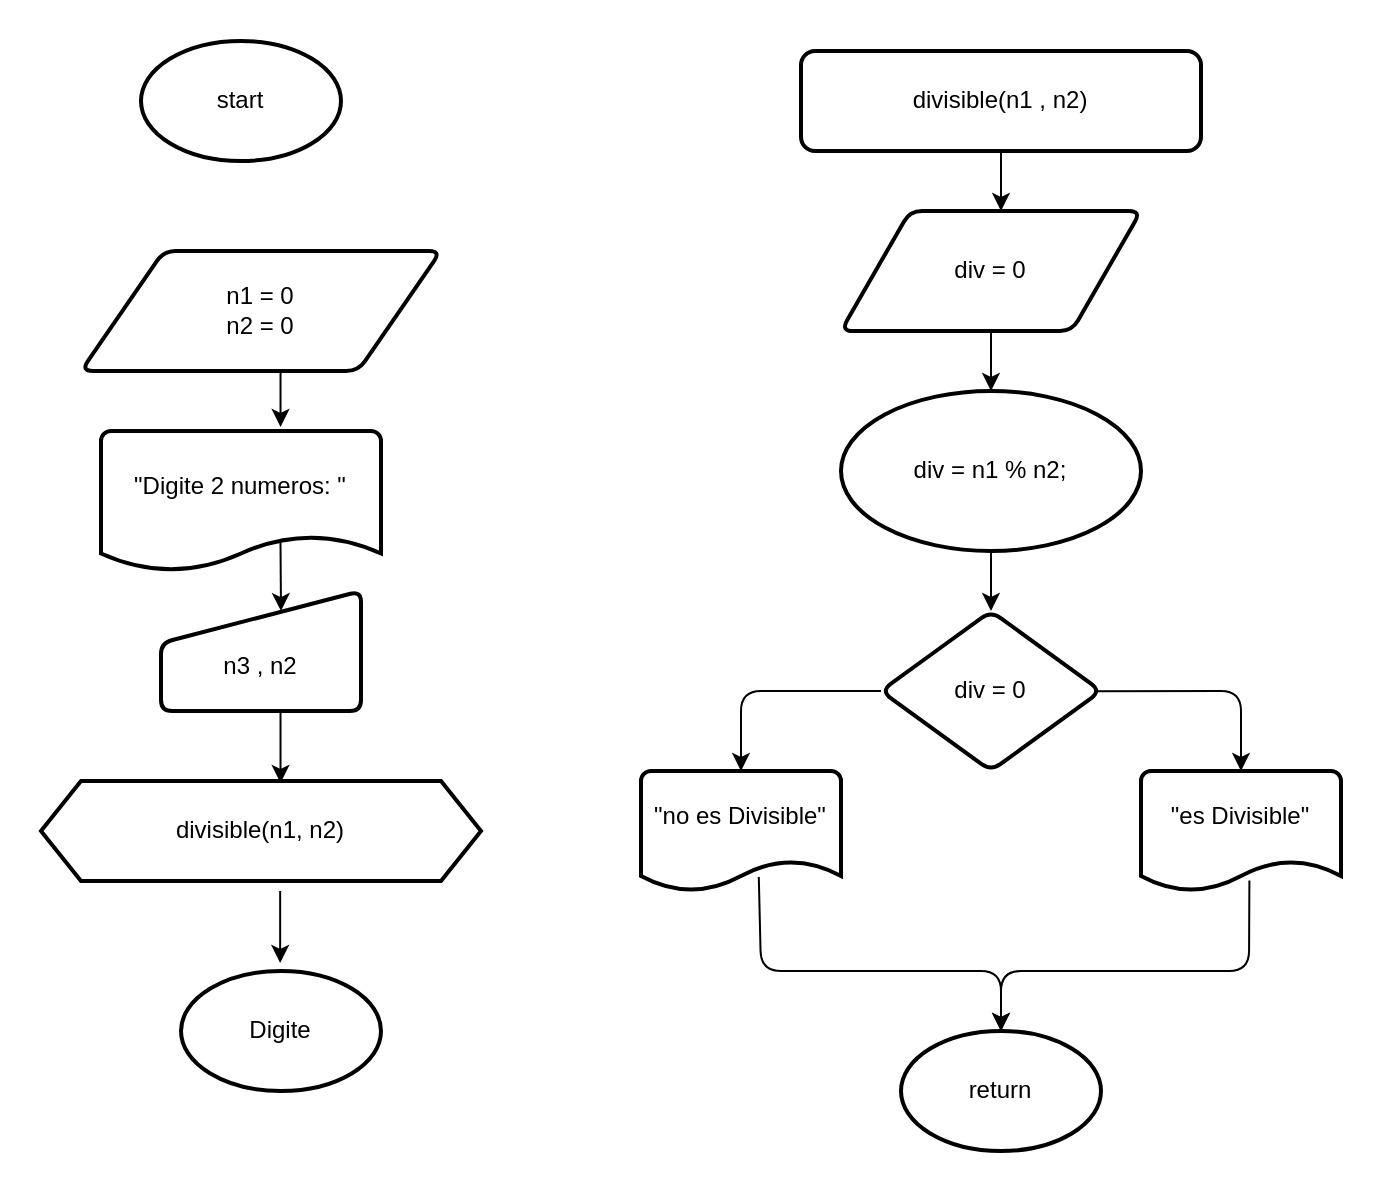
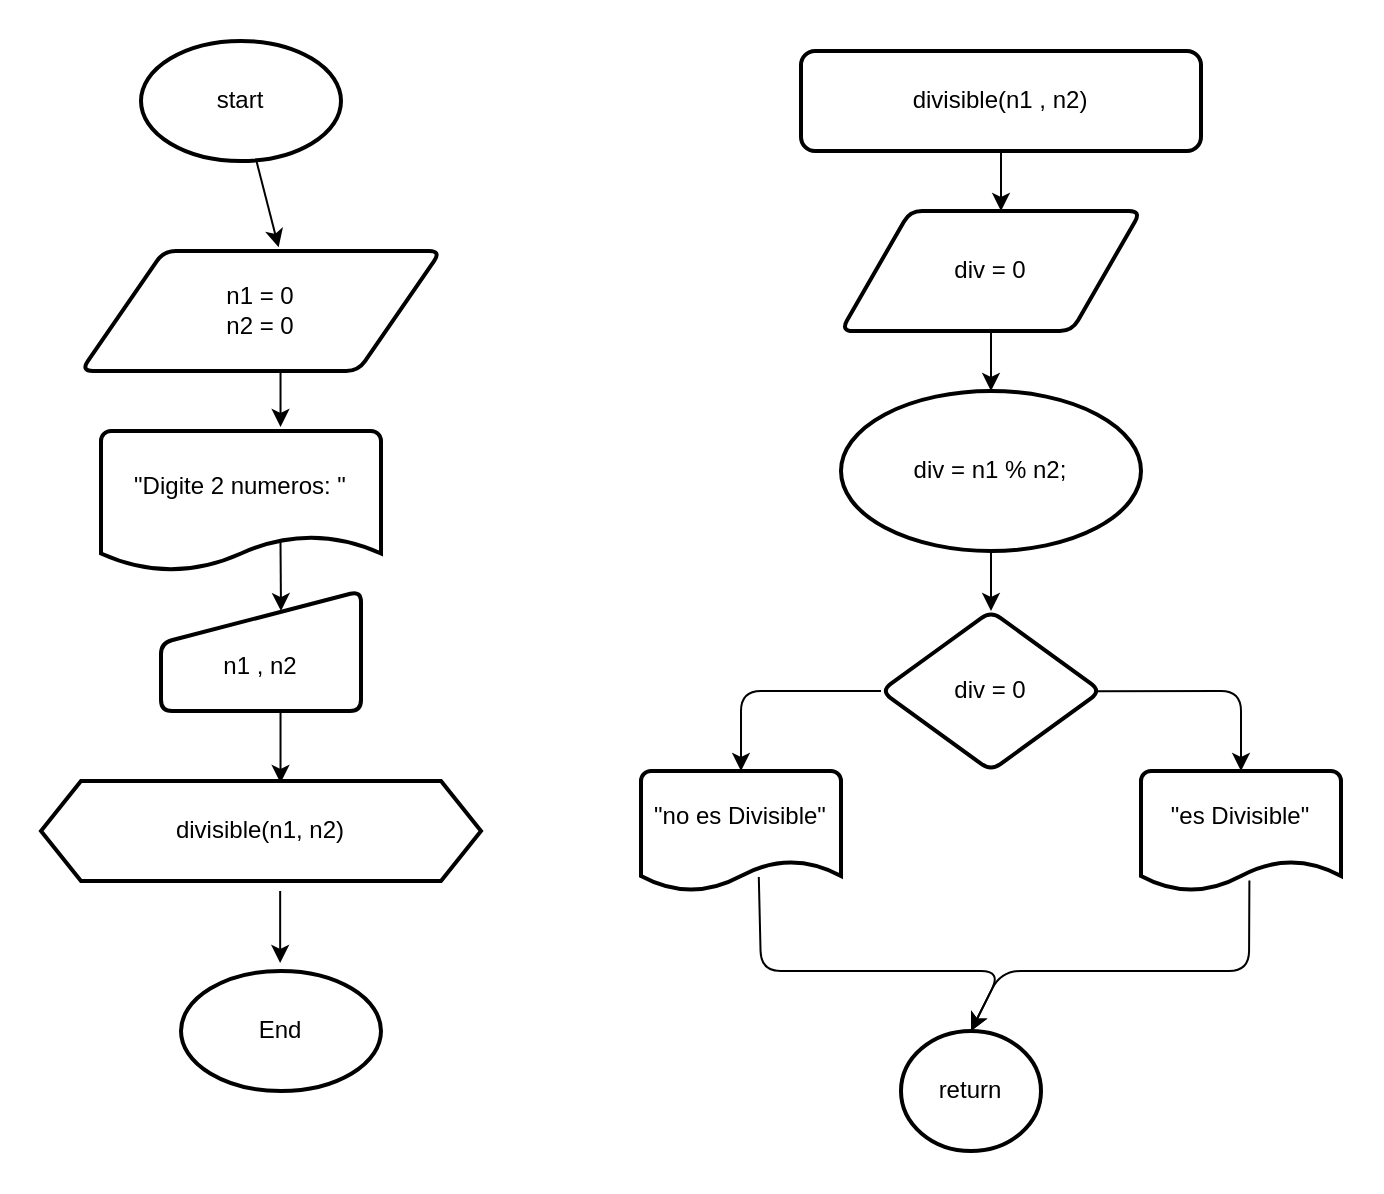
none -> (266, 198)
(261, 651) -> (261, 651)
(281, 1031) -> (281, 1031)
(1001, 1091) -> (971, 1091)
